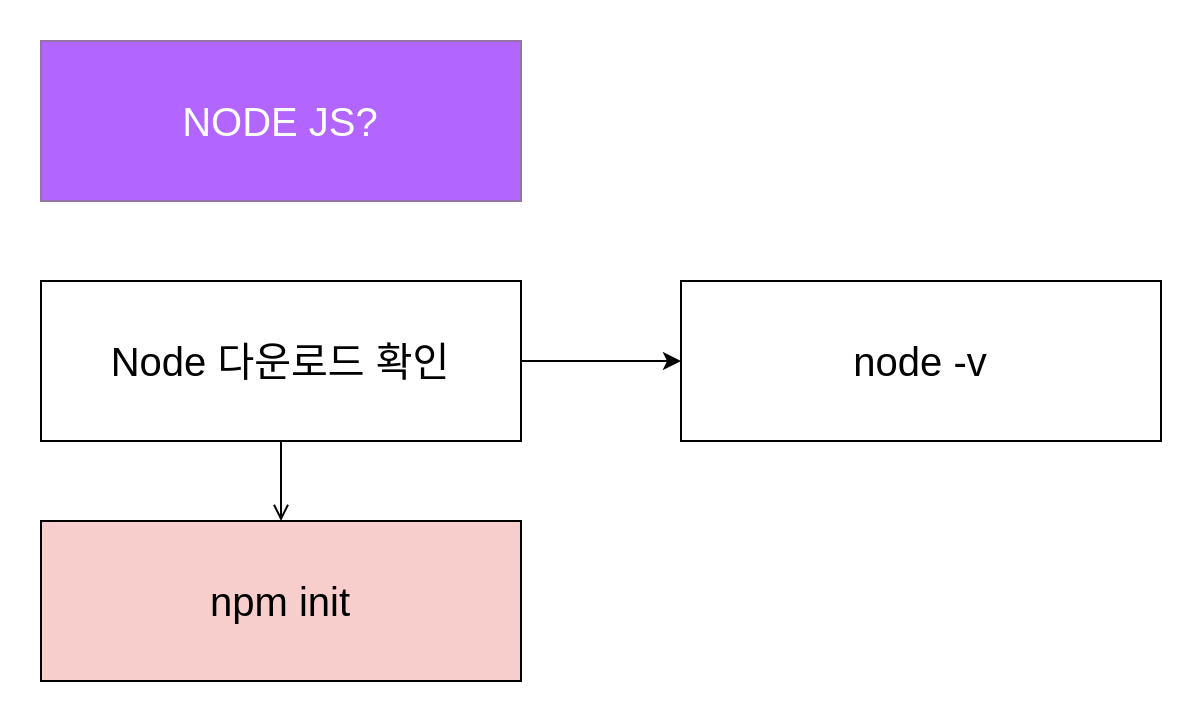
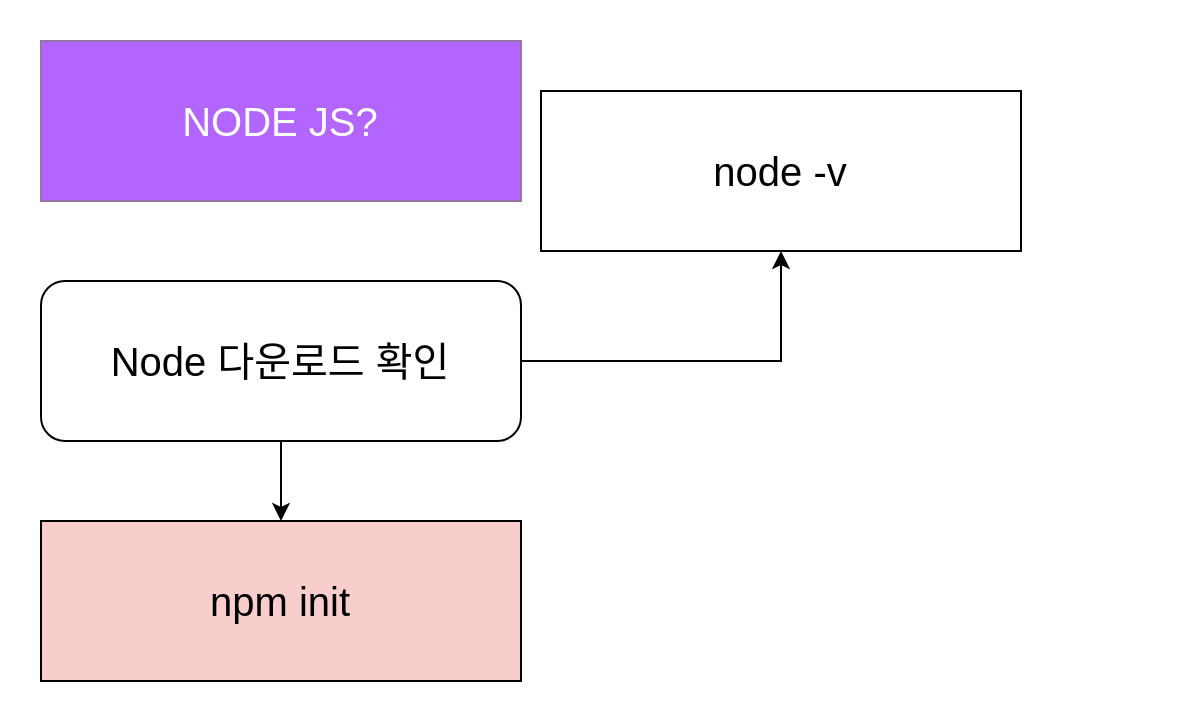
(281, 361) -> (281, 361)
(921, 361) -> (781, 171)
(281, 508) -> (281, 506)
